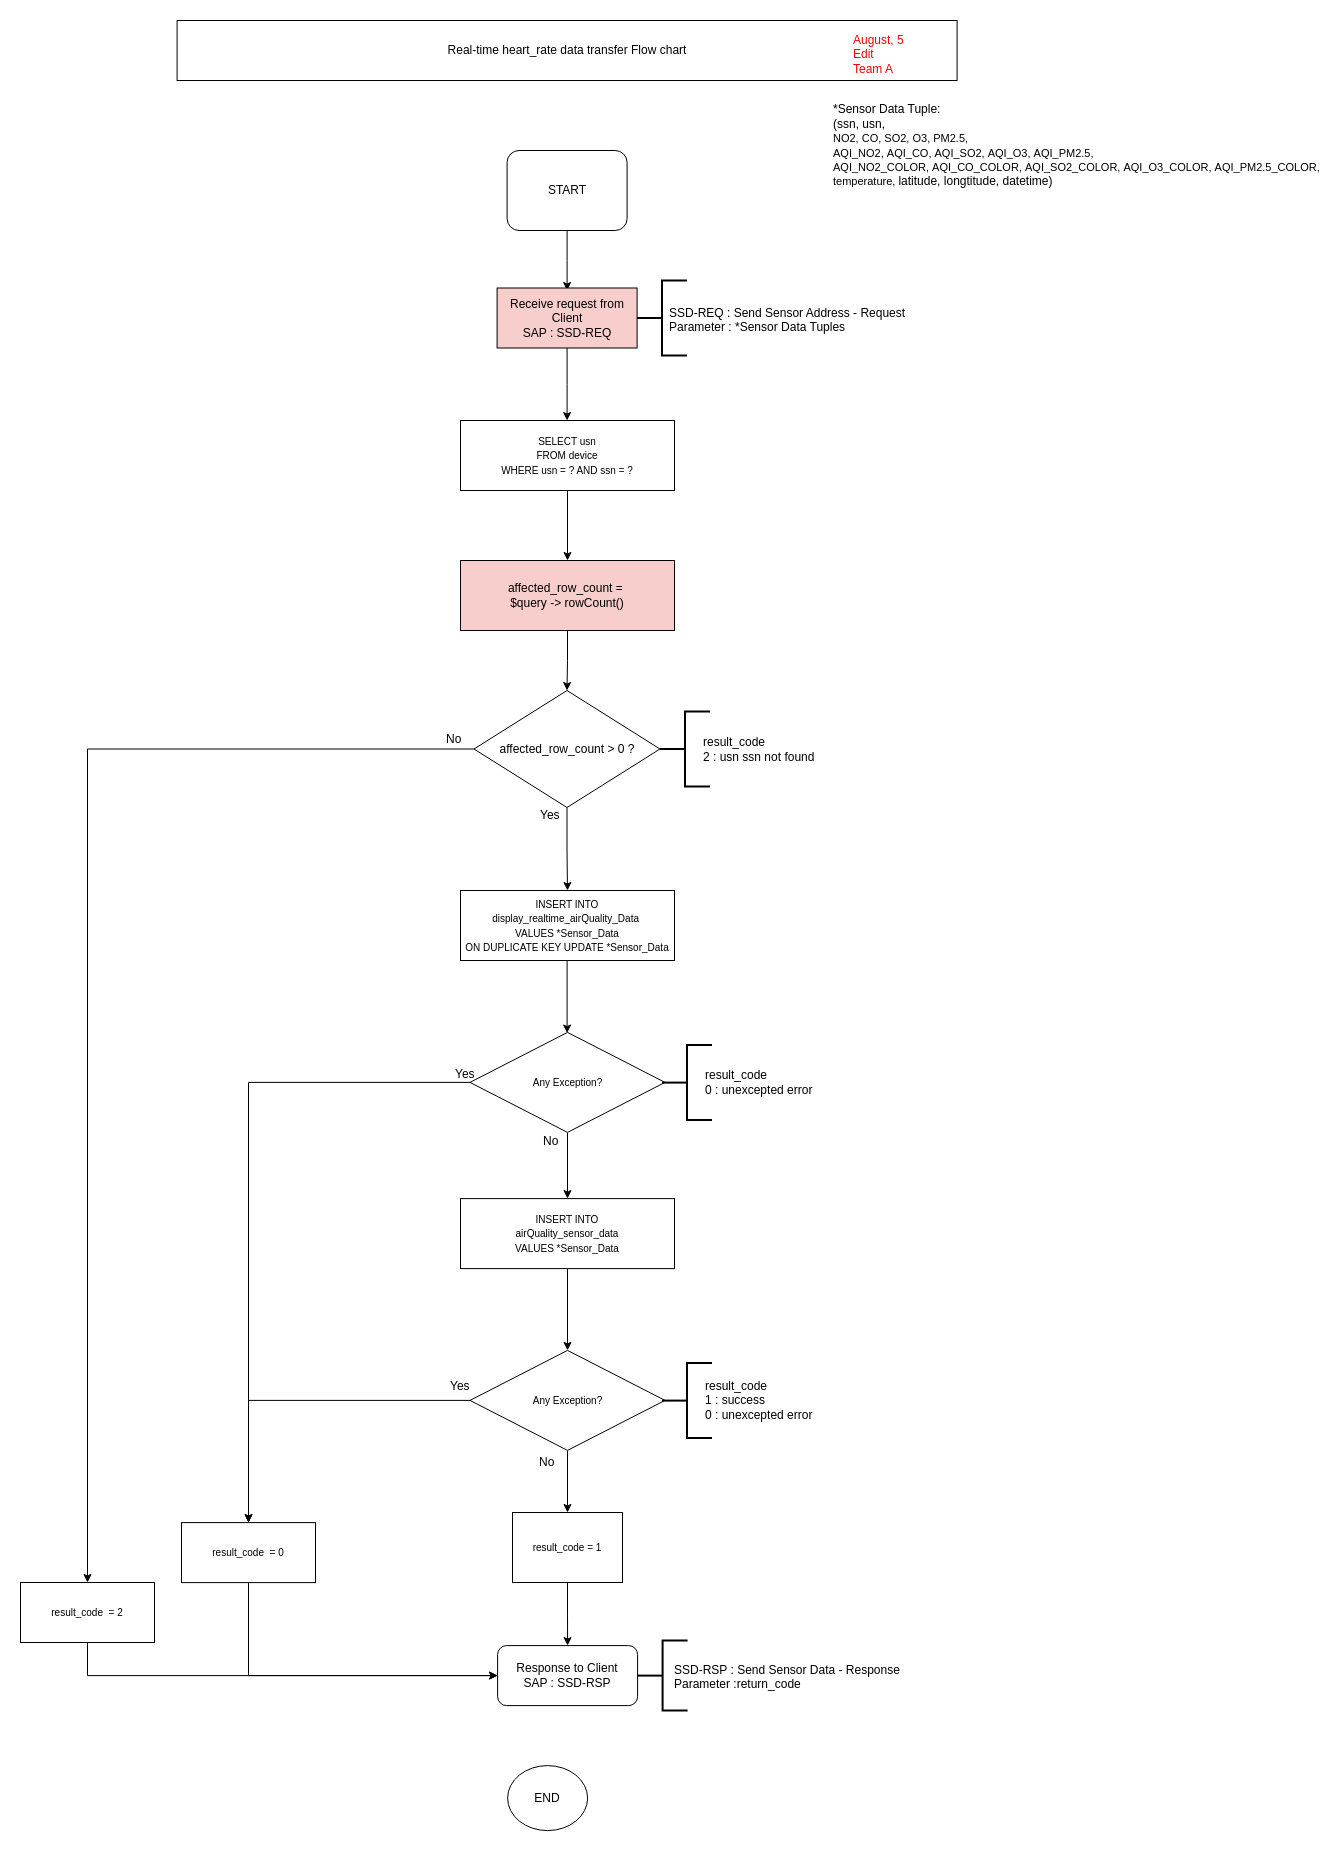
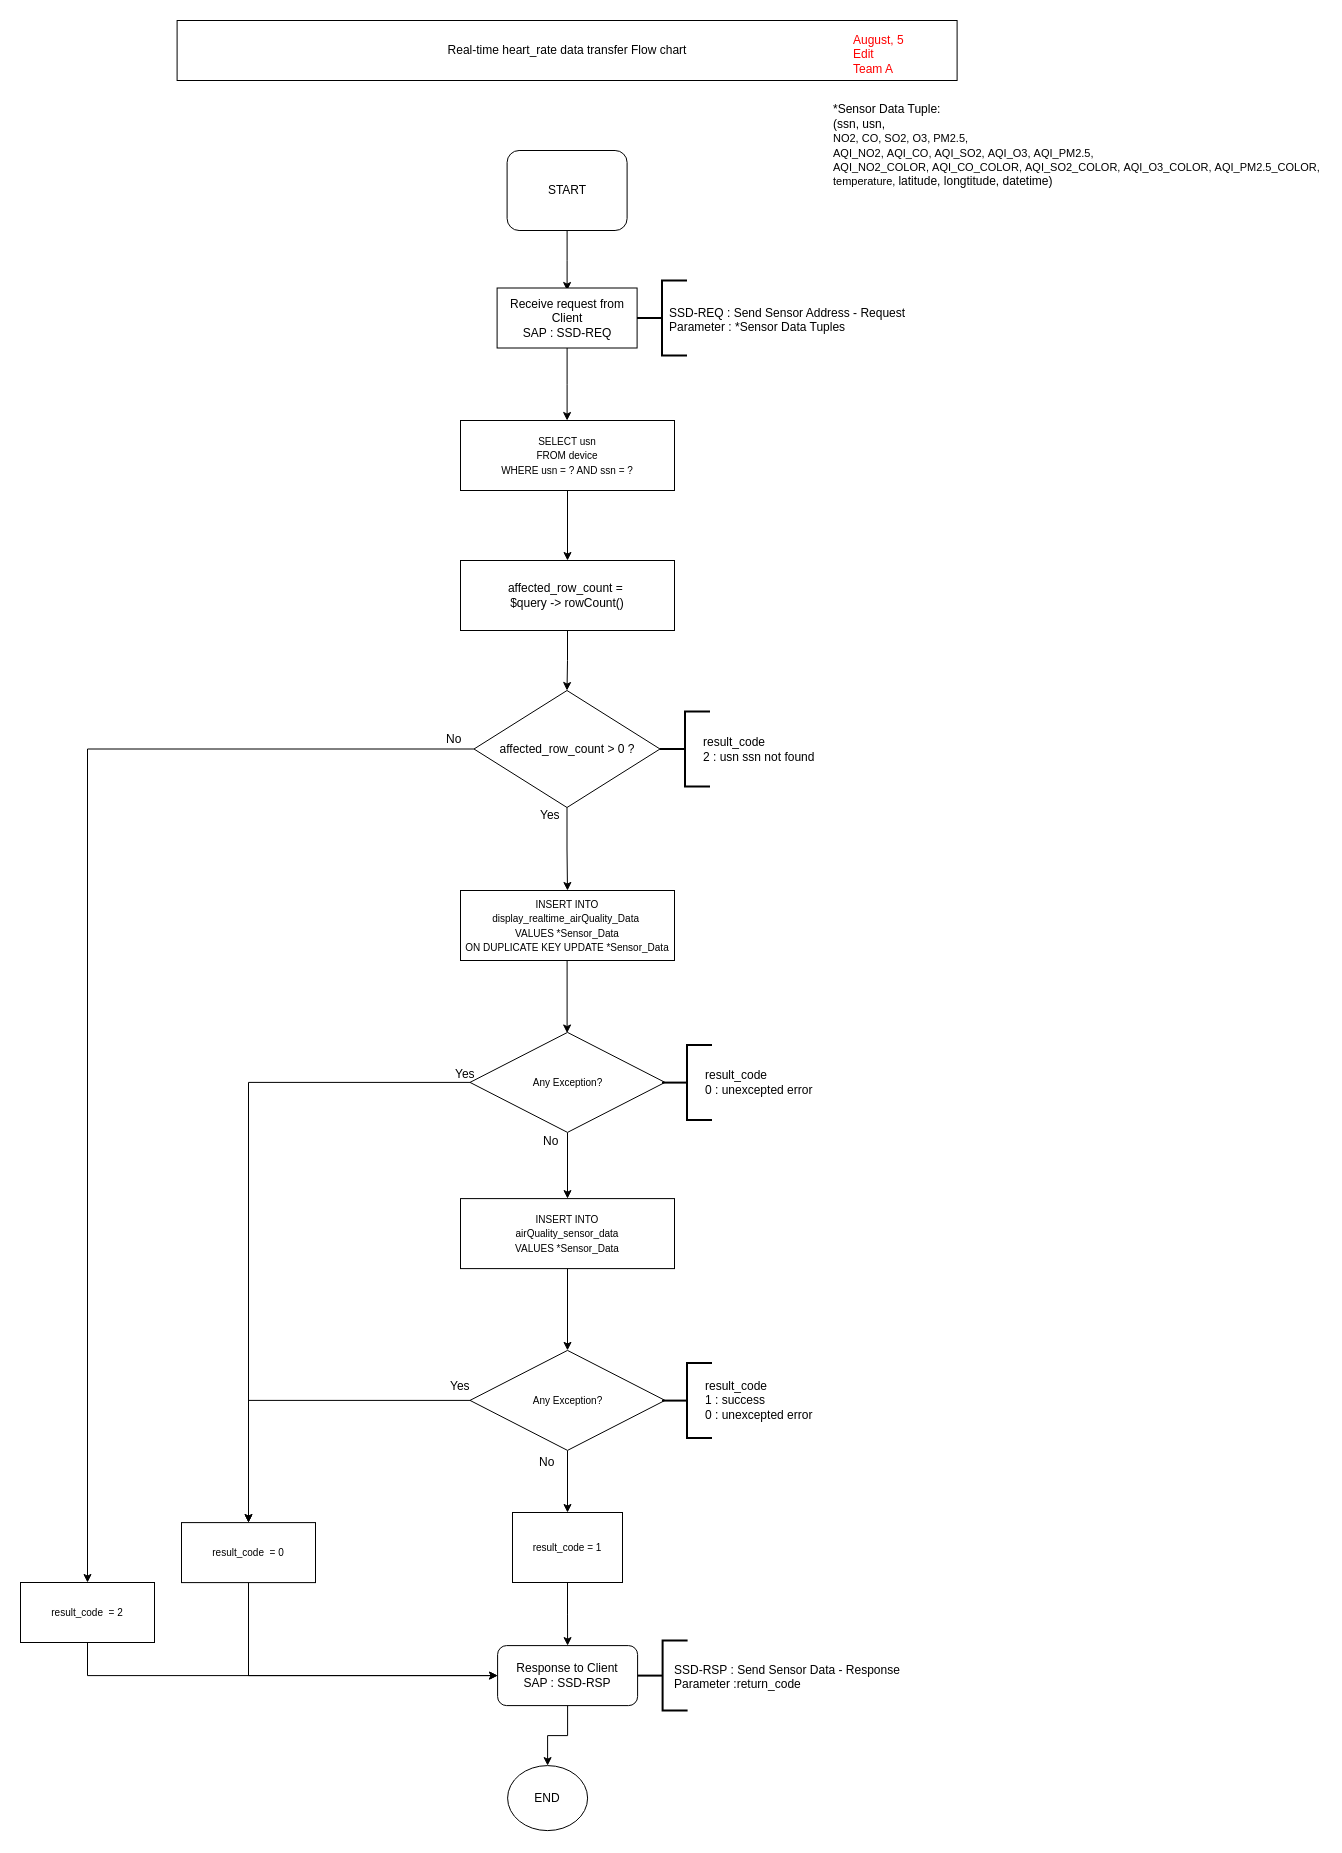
(567, 318) -> (567, 318)
(568, 596) -> (568, 596)
none -> (562, 1736)
